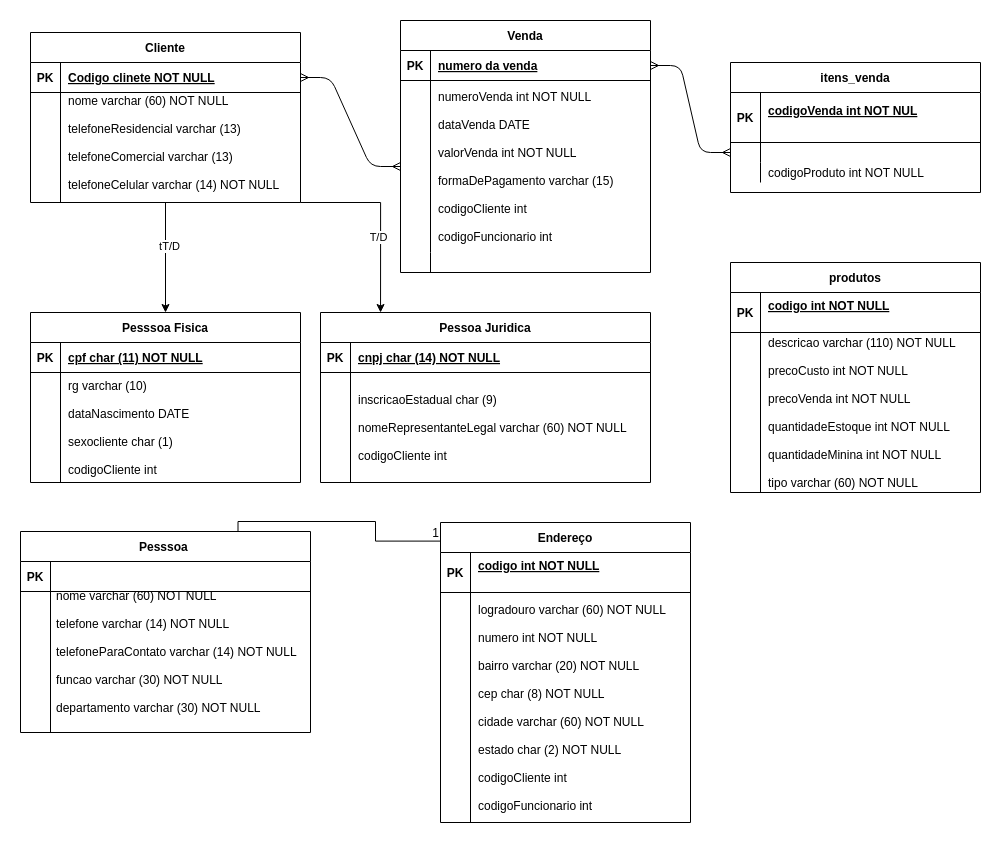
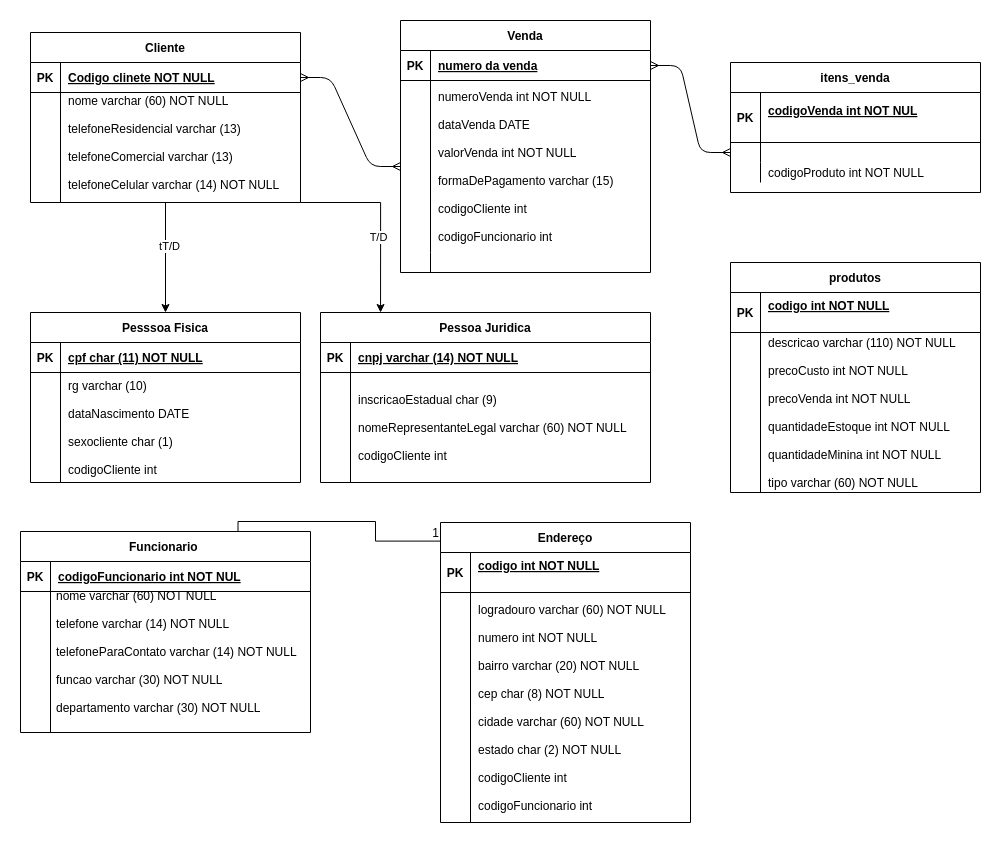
(429, 358) -> (439, 358)
(165, 547) -> (165, 547)
none -> (181, 577)
